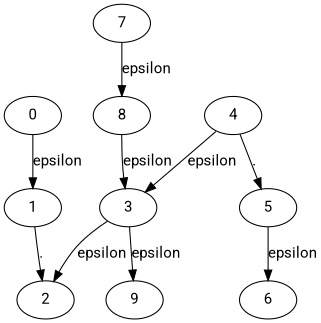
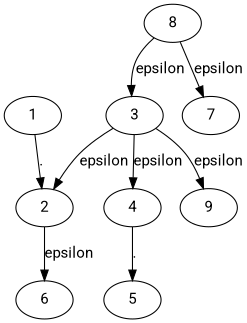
(122, 64) -> (190, 65)
(33, 116) -> none
(185, 158) -> (134, 156)
(268, 248) -> (45, 248)
